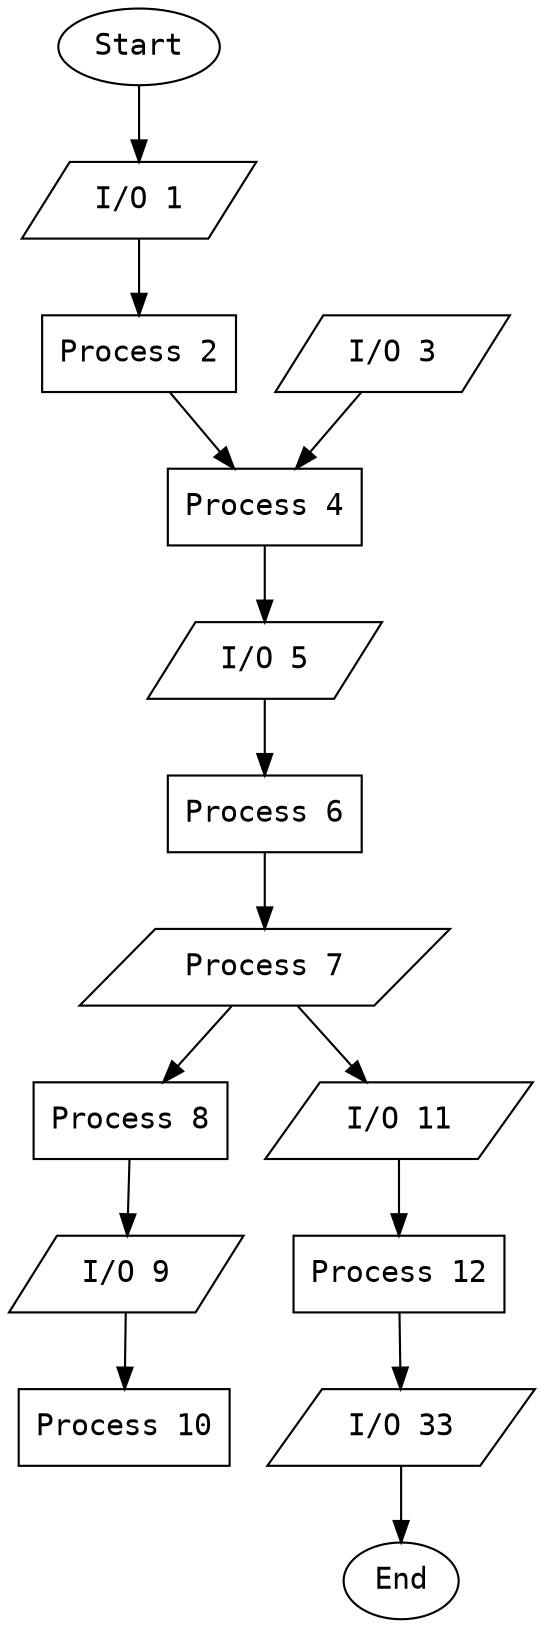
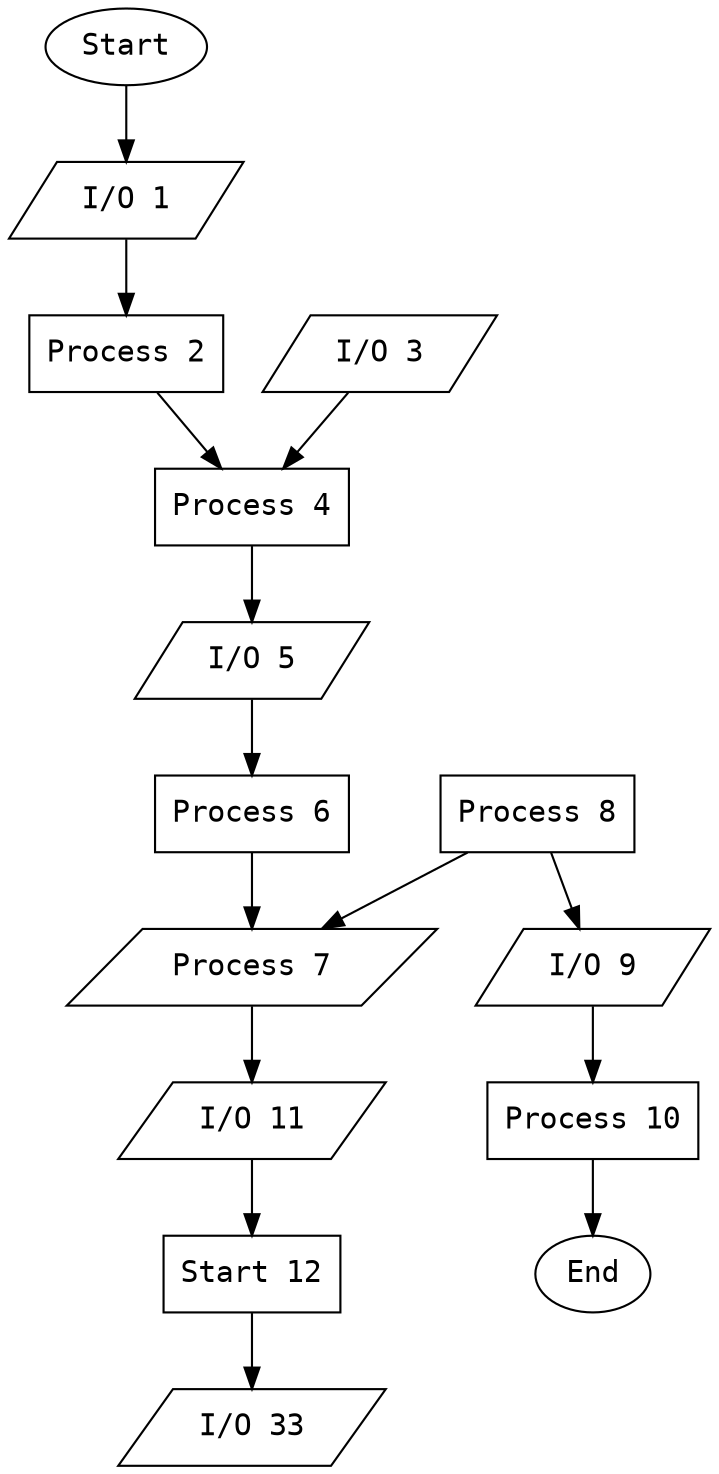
(205, 1036) -> (405, 885)
(399, 1274) -> (252, 1274)
(401, 1494) -> (593, 1187)
